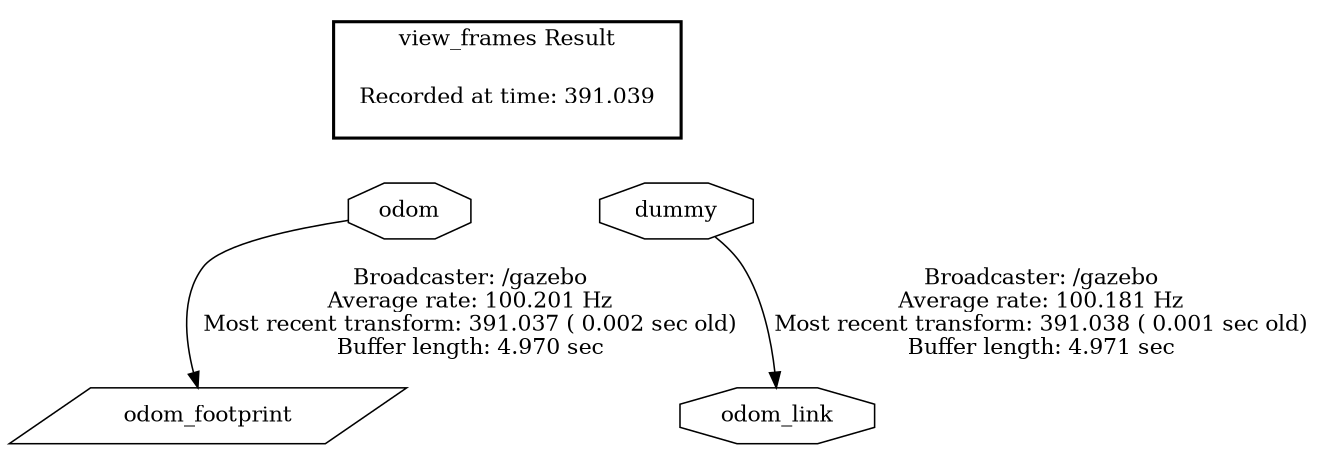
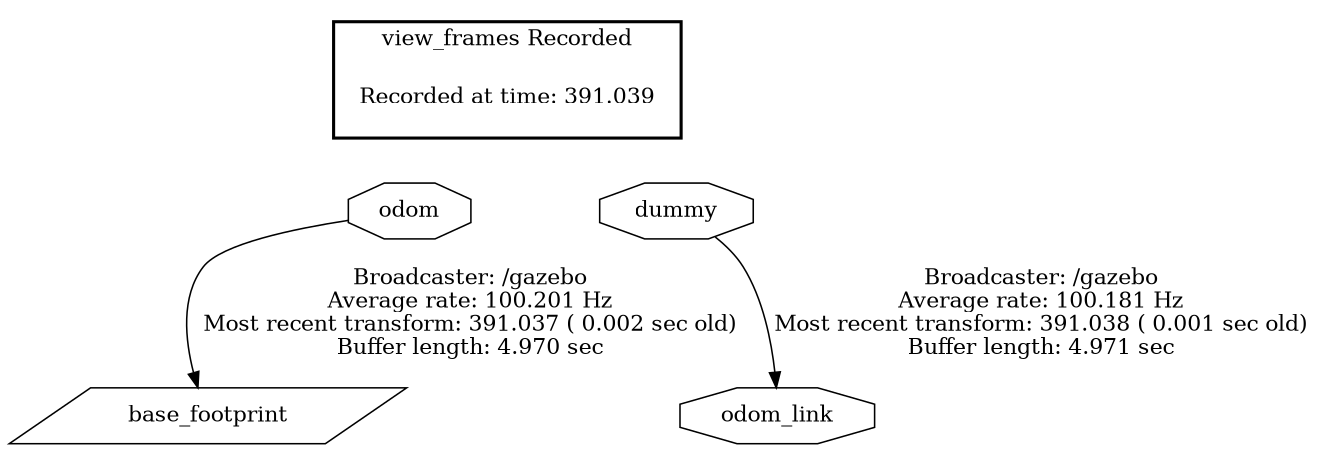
(507, 40) -> (507, 40)
(208, 416) -> (208, 416)
